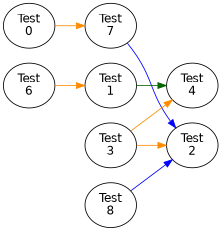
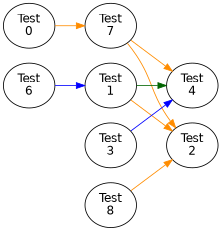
none -> (148, 53)
(149, 79) -> (149, 79)
(66, 86) -> (66, 86)
(148, 118) -> (147, 119)
(147, 145) -> (147, 112)
(148, 178) -> (148, 178)
